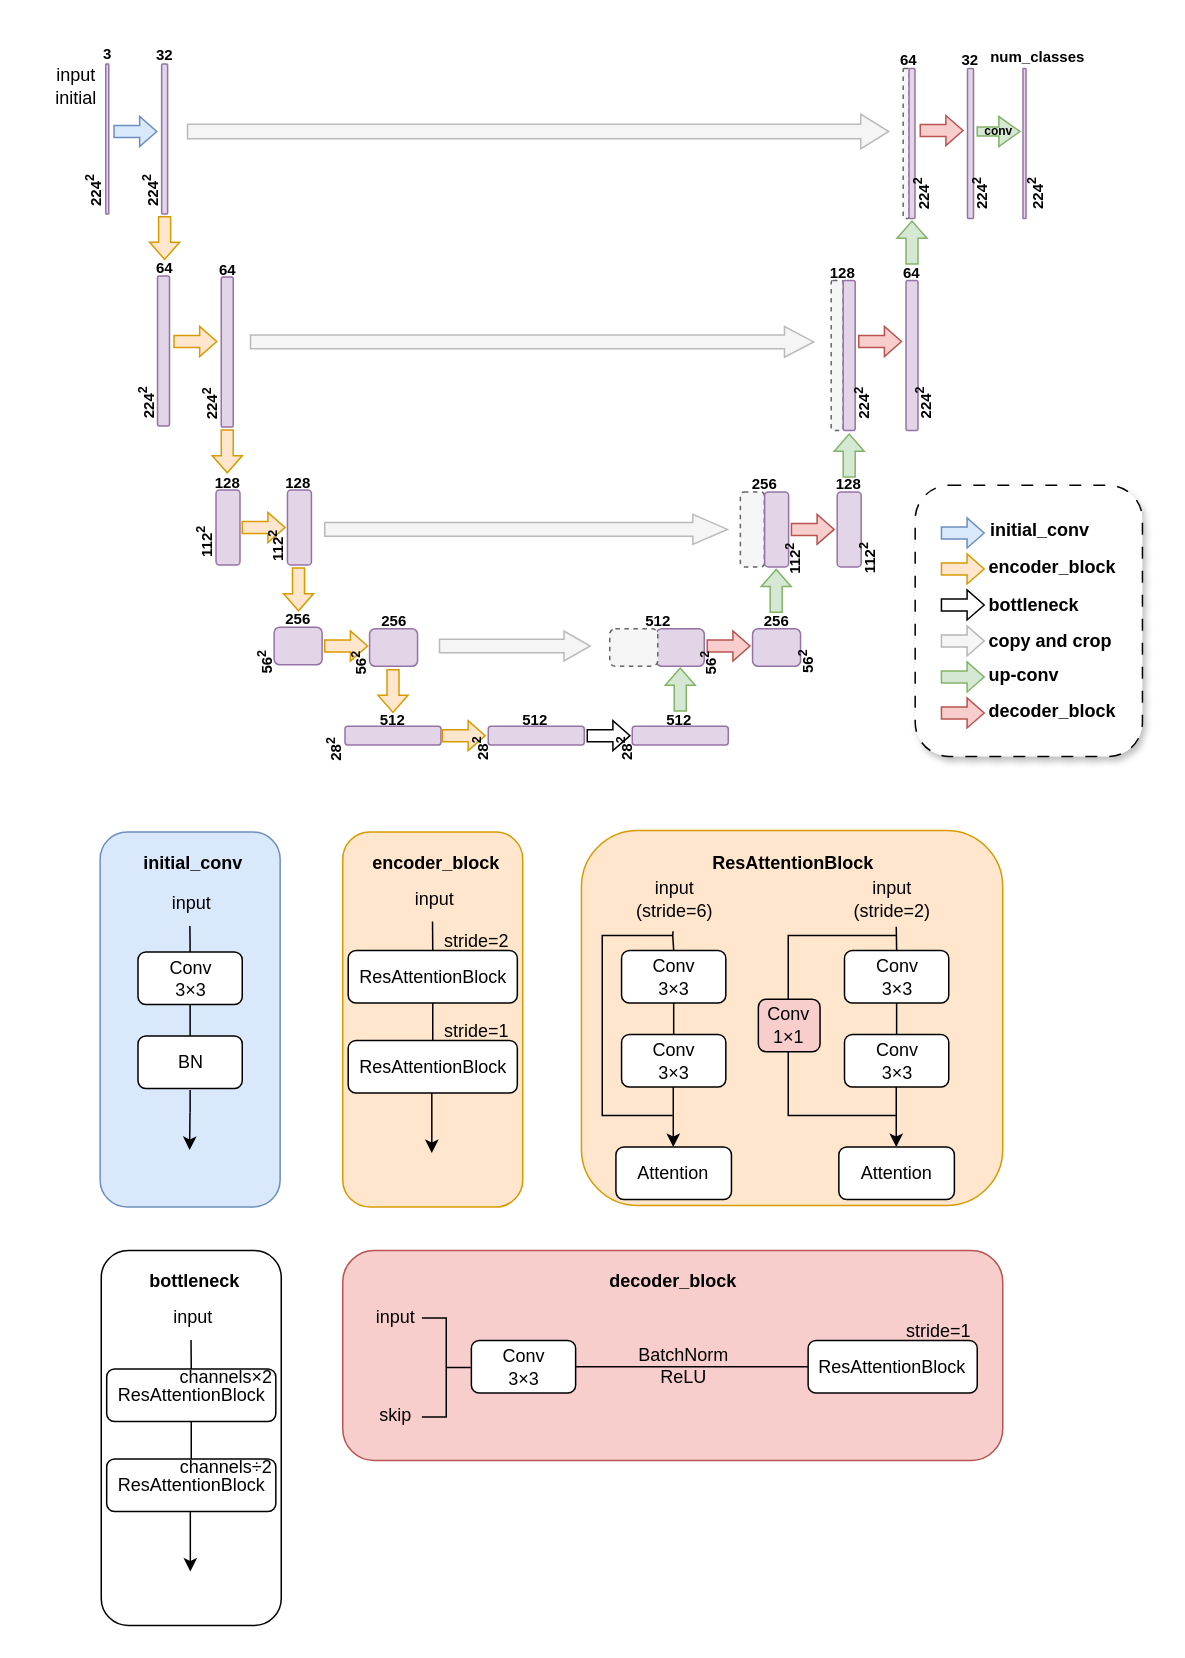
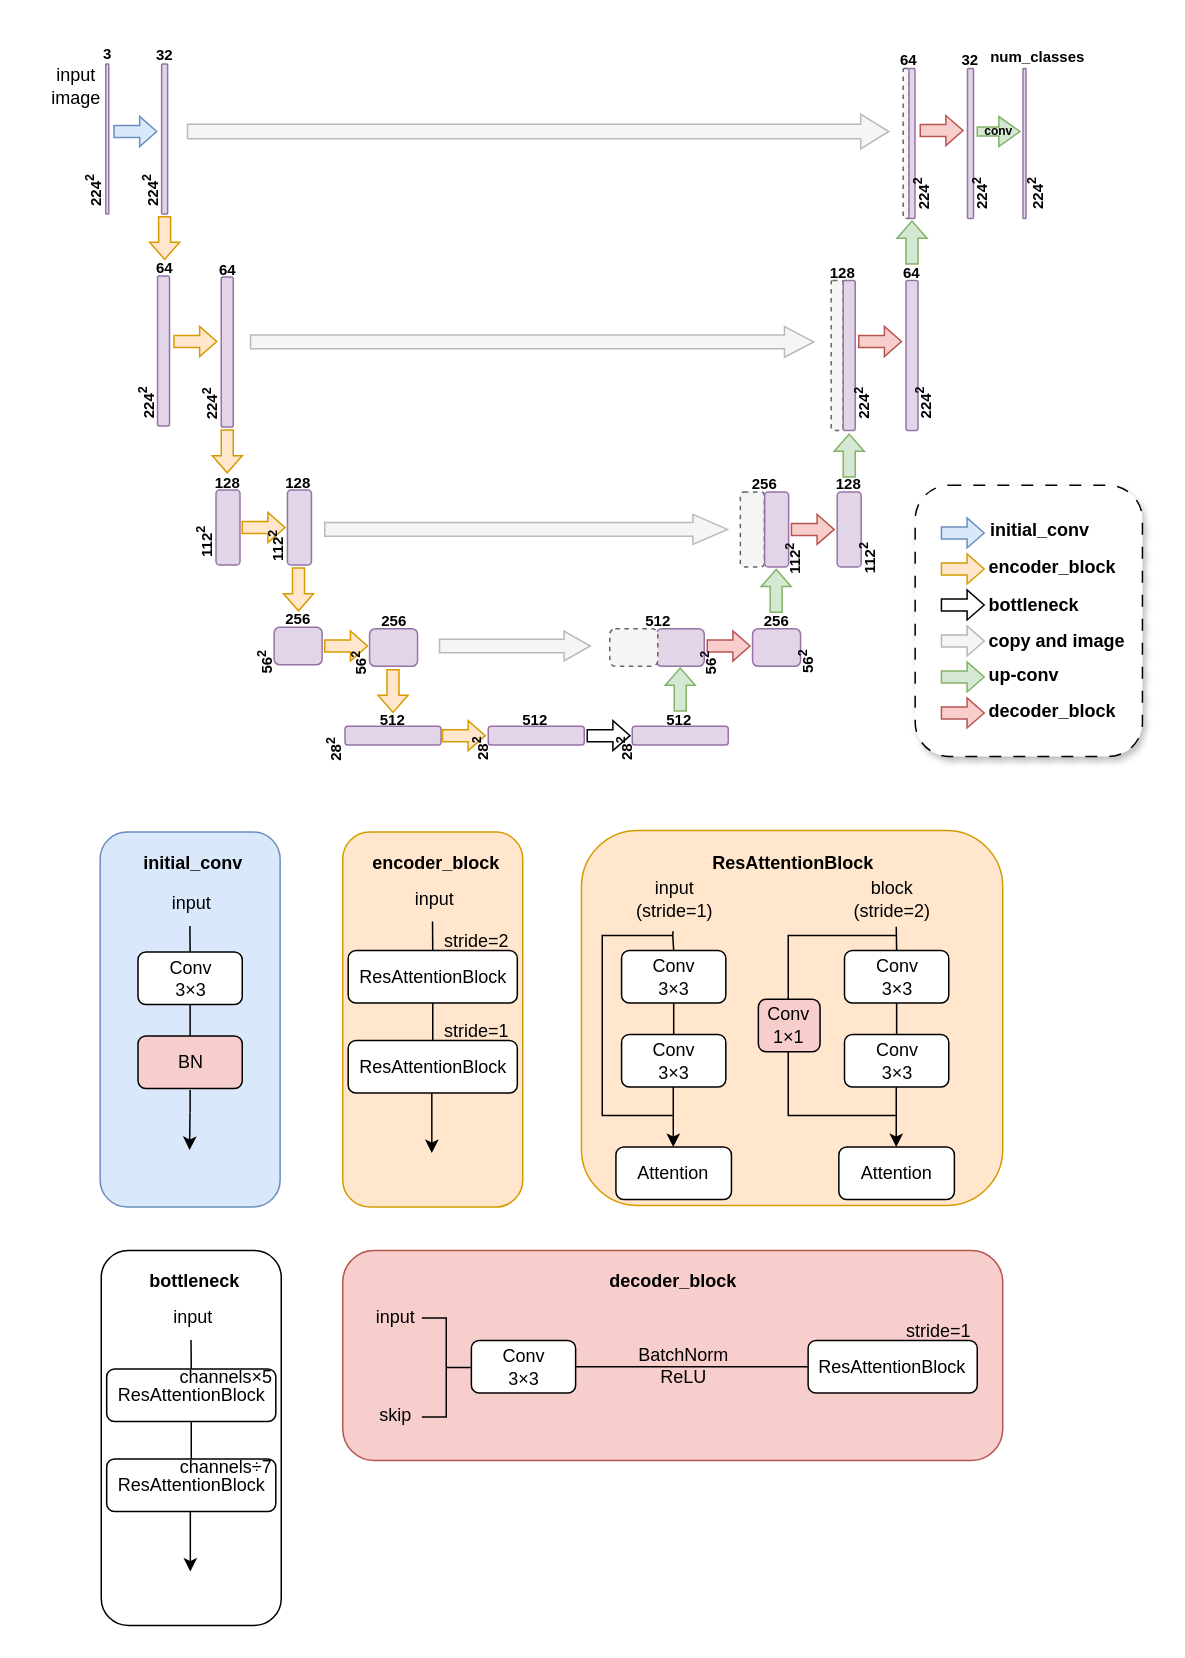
(77, 86) -> (77, 86)
(1050, 641) -> (1053, 641)
(675, 899) -> (675, 899)
(893, 899) -> (893, 899)
(190, 1062) -> (190, 1062)
(227, 1378) -> (227, 1378)
(227, 1468) -> (227, 1468)
